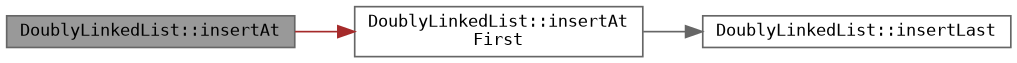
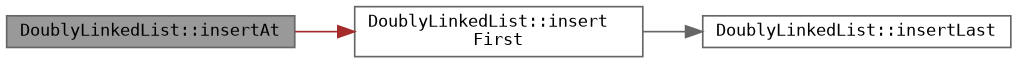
(499, 32) -> (499, 32)
